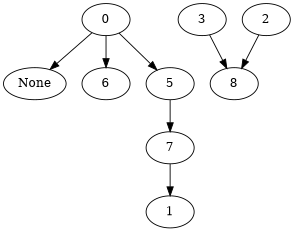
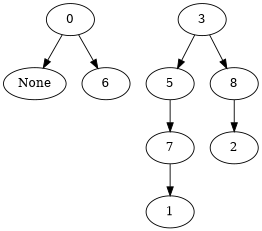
(135, 48) -> (188, 48)
(252, 48) -> (234, 111)
